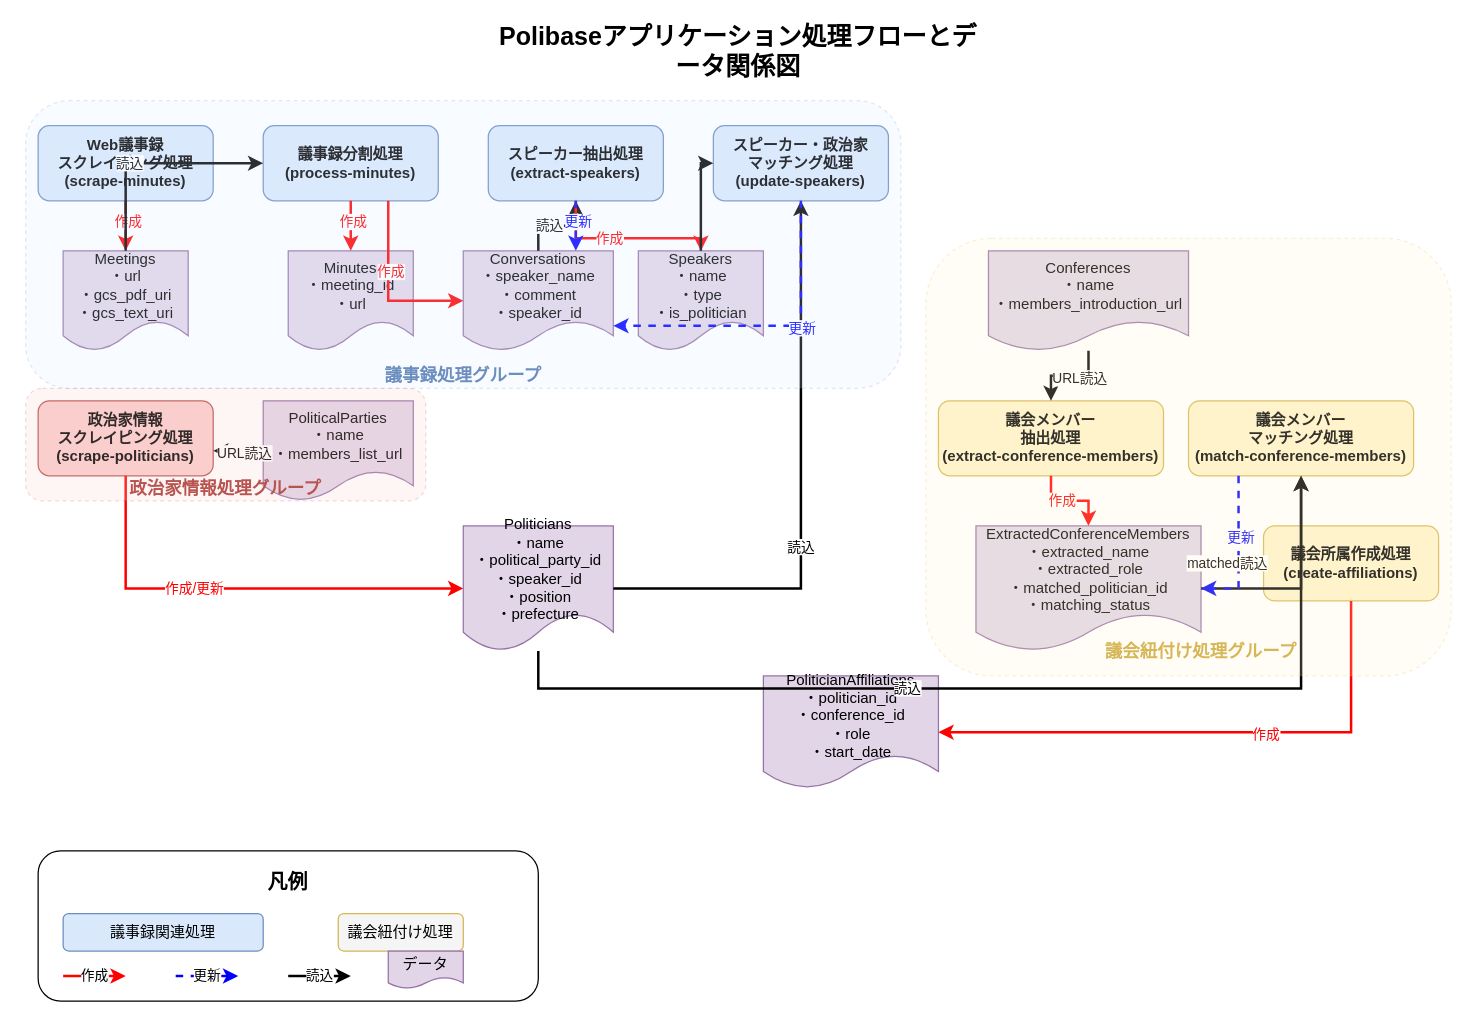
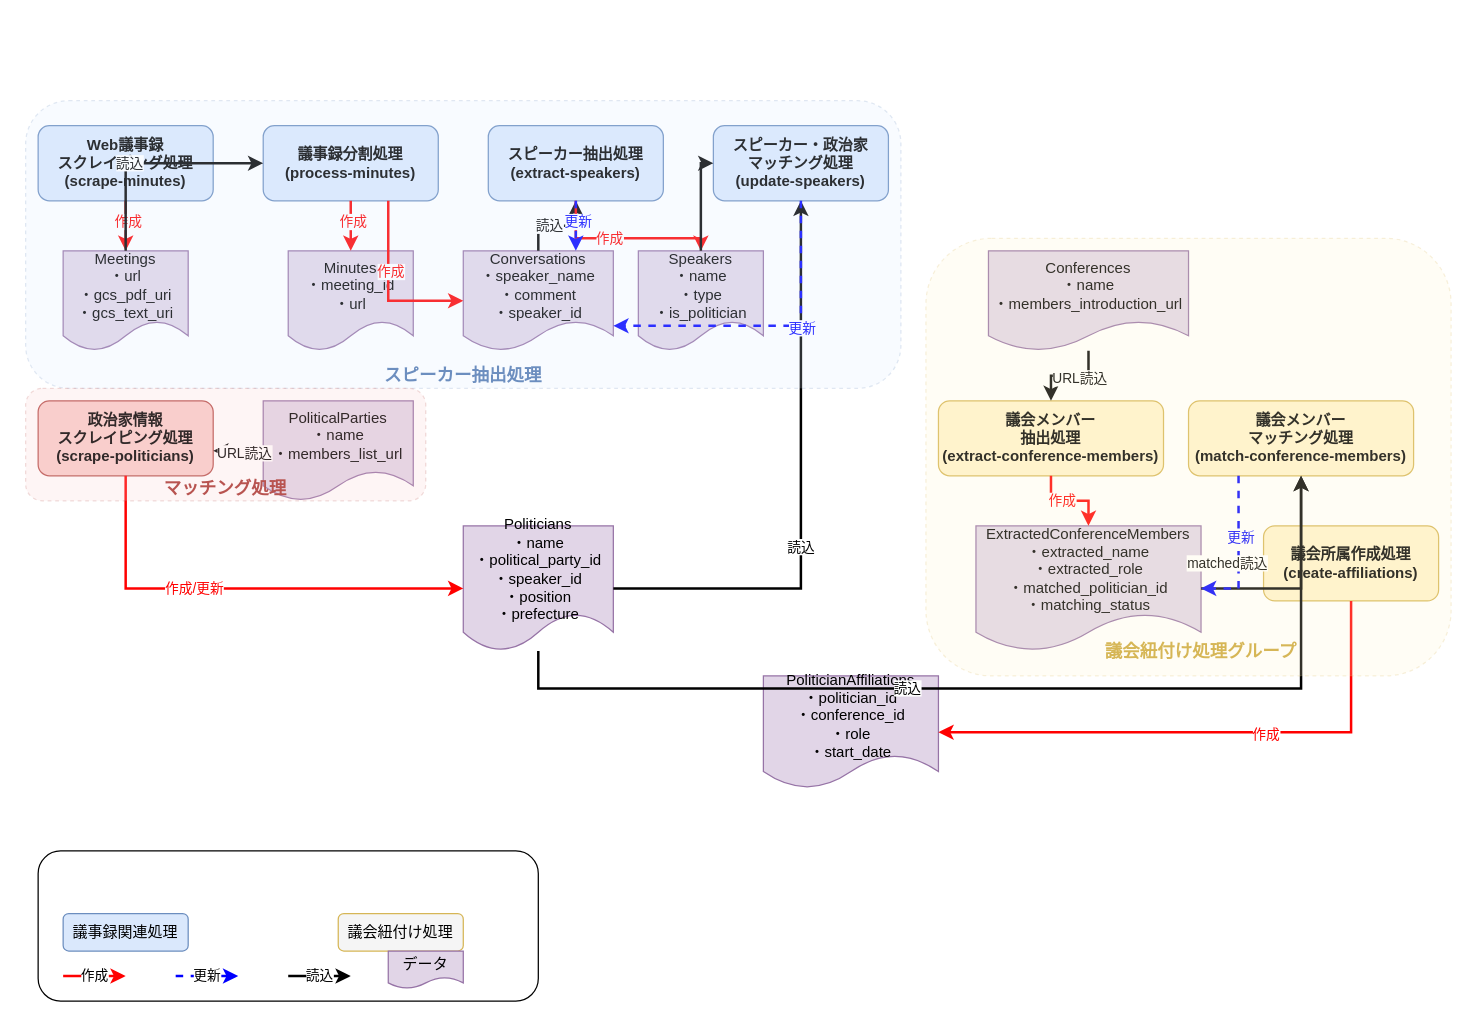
(738, 51) -> none
(463, 376) -> (463, 376)
(226, 488) -> (226, 488)
(288, 882) -> none
(163, 932) -> (126, 932)
